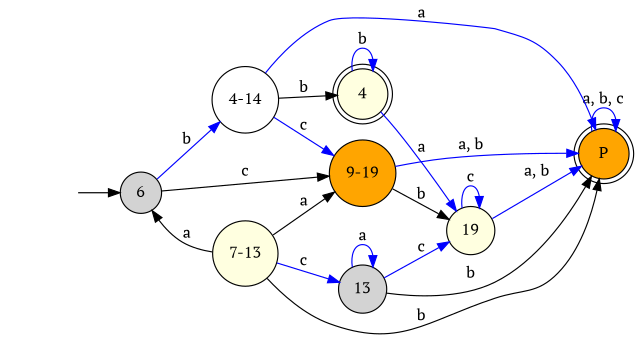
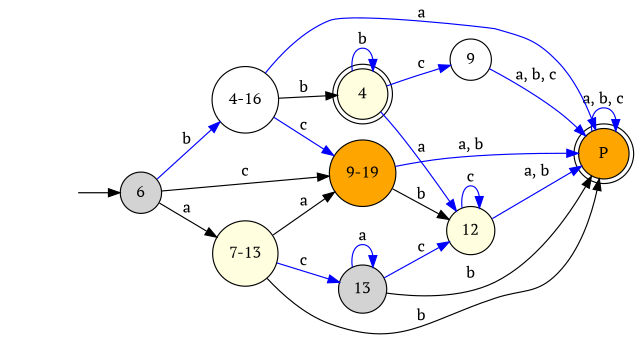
none -> (471, 60)
(245, 100) -> (245, 100)
(471, 231) -> (471, 231)
(182, 242) -> (183, 217)
